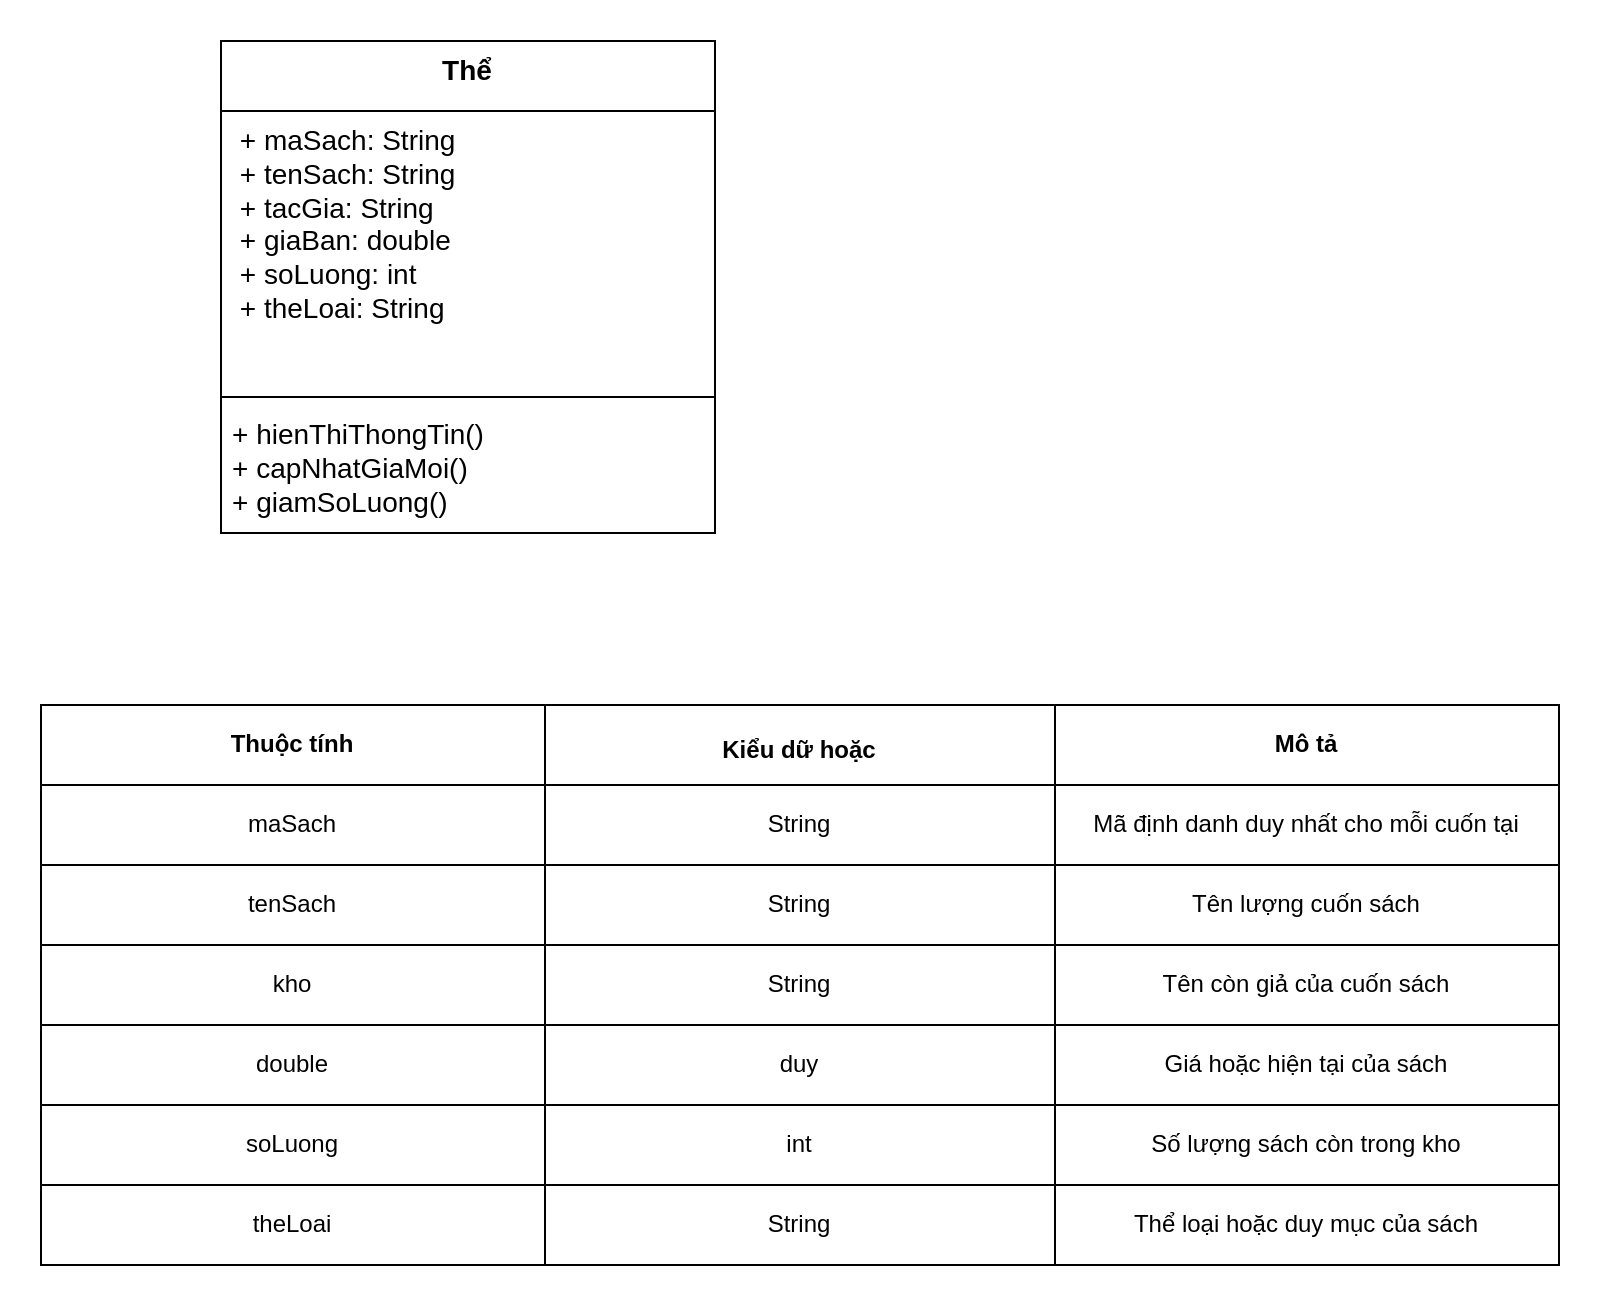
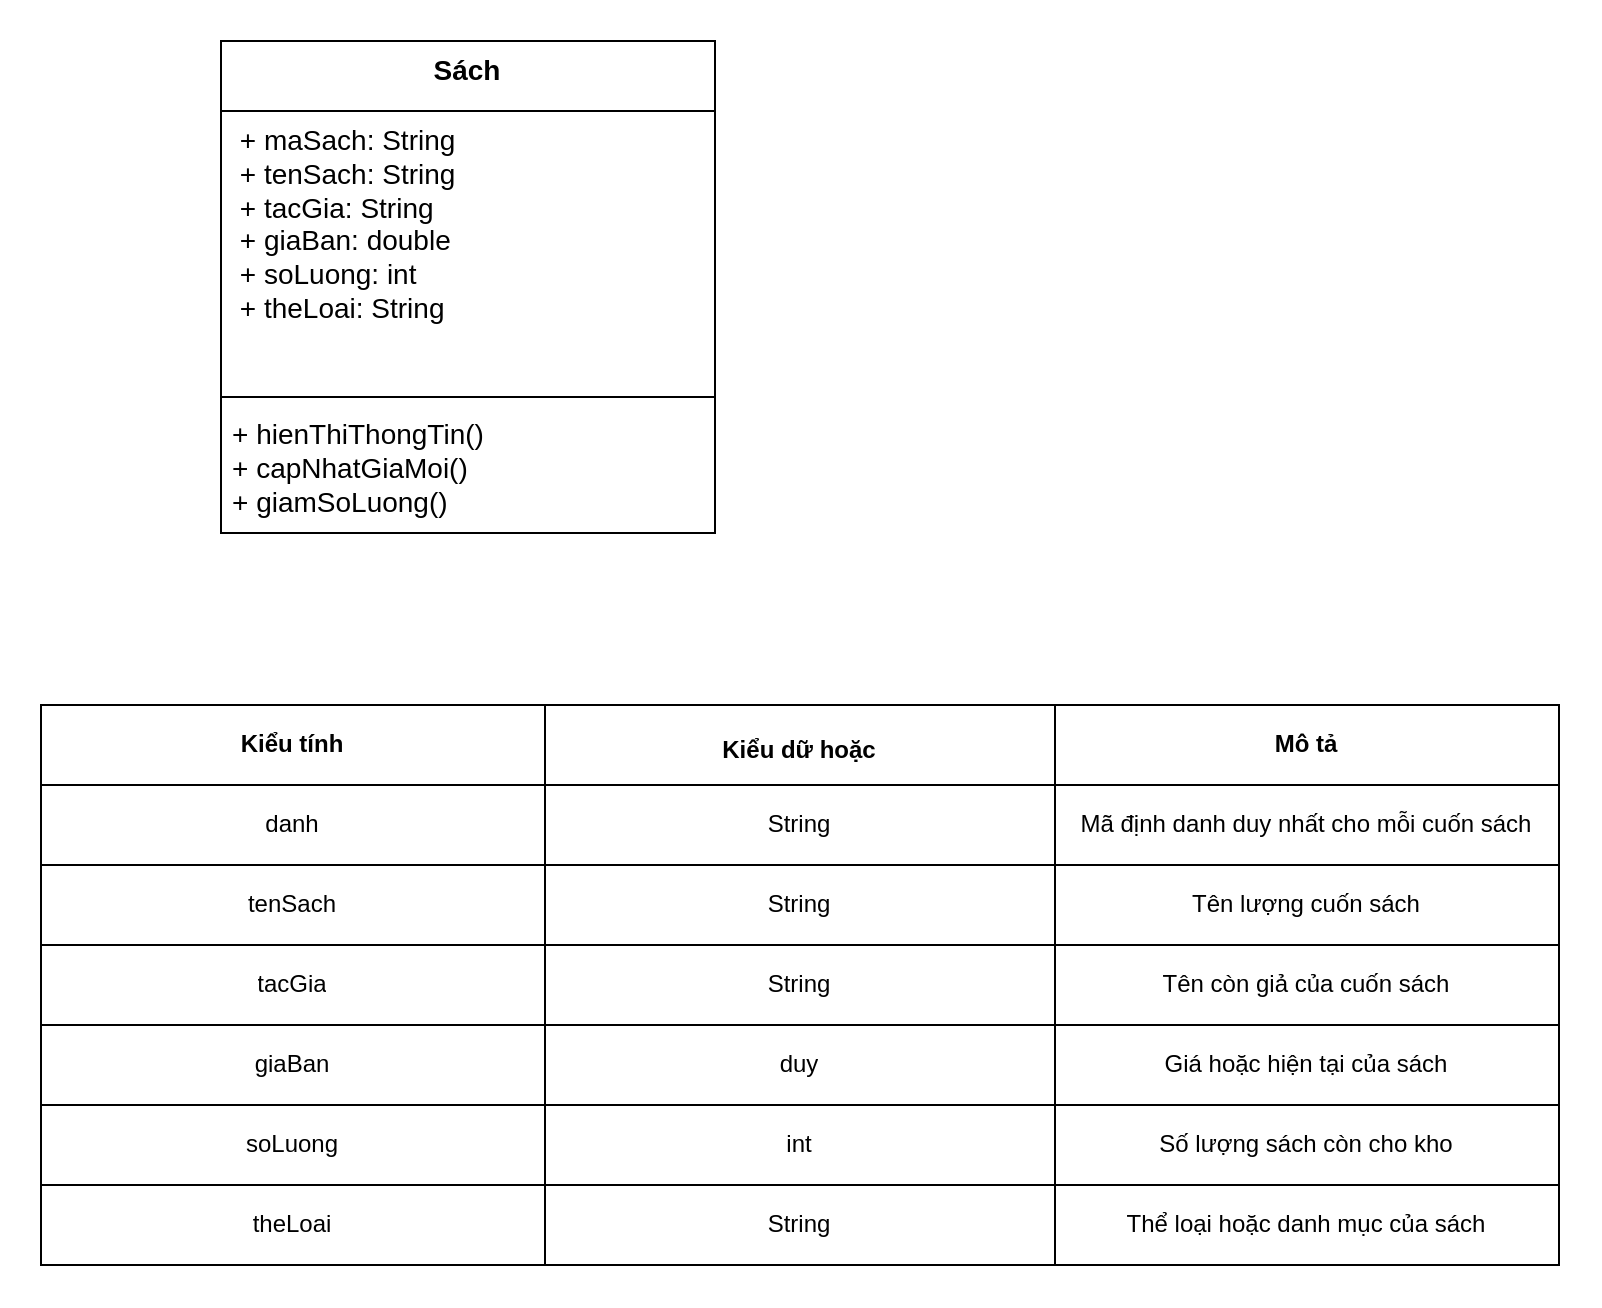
(468, 69) -> (468, 69)
(293, 745) -> (293, 745)
(293, 825) -> (293, 825)
(1307, 825) -> (1307, 825)
(293, 985) -> (293, 985)
(293, 1065) -> (293, 1065)
(1307, 1145) -> (1307, 1145)
(1307, 1225) -> (1307, 1225)
